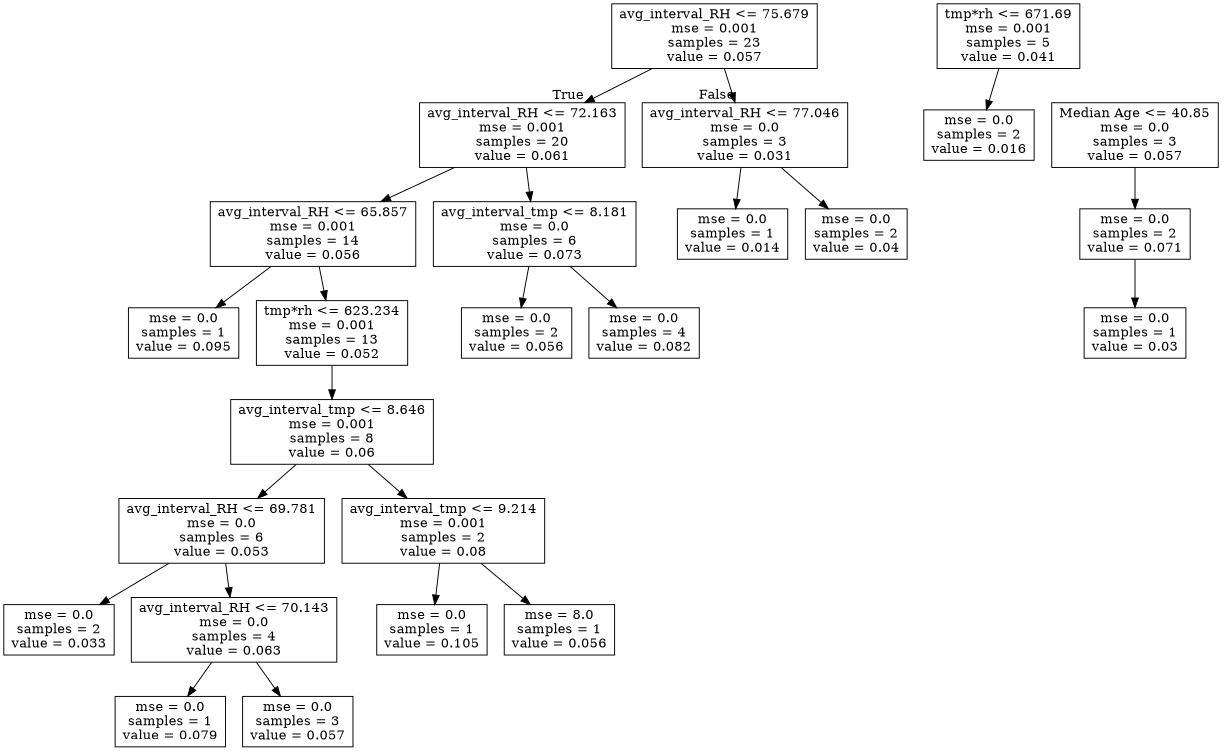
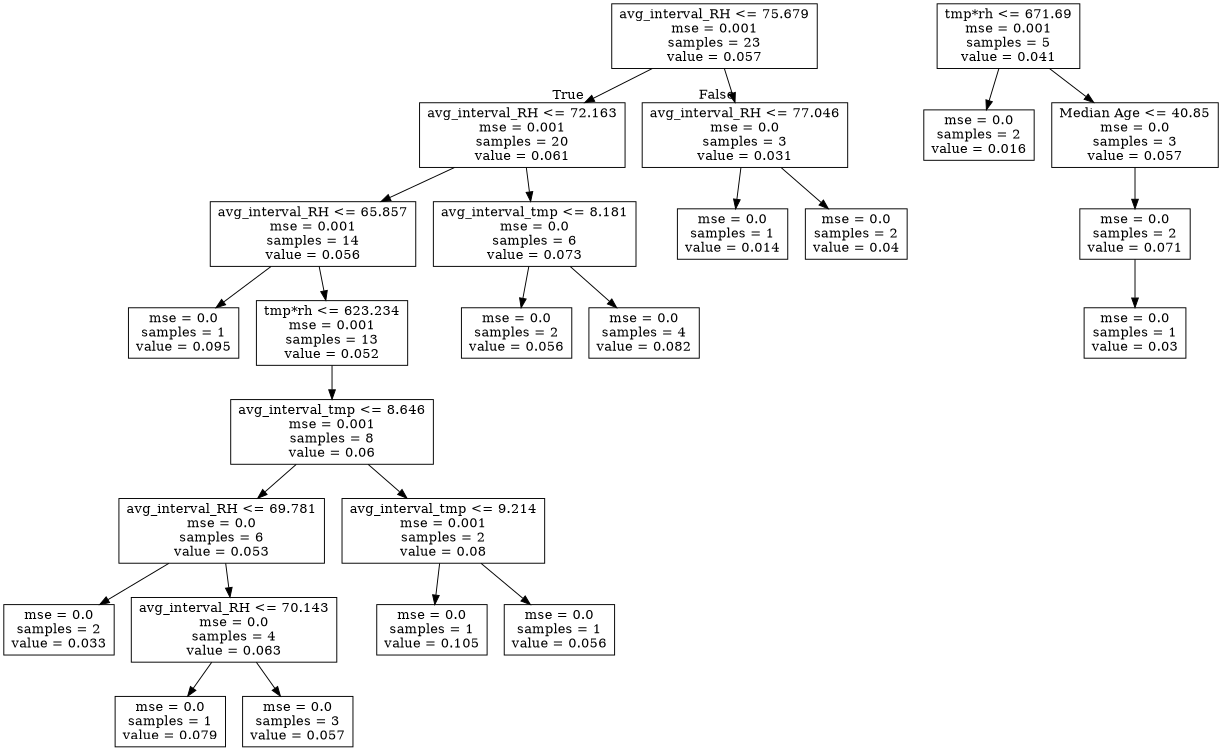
none -> (1068, 83)
(559, 630) -> (559, 630)
